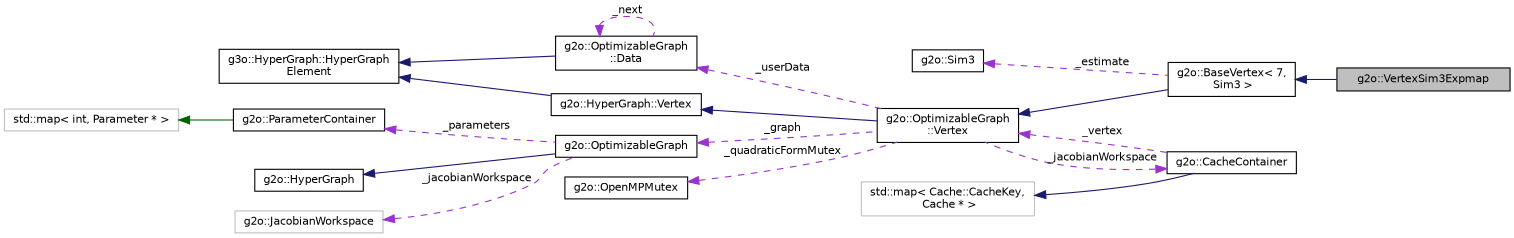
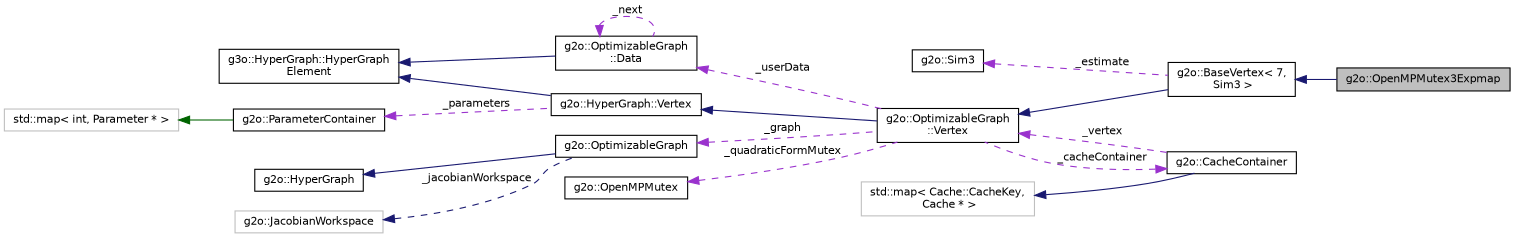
(1423, 79) -> (1423, 79)
(476, 137) -> (473, 112)
(1101, 158) -> (1101, 158)
(490, 200) -> (490, 200)
